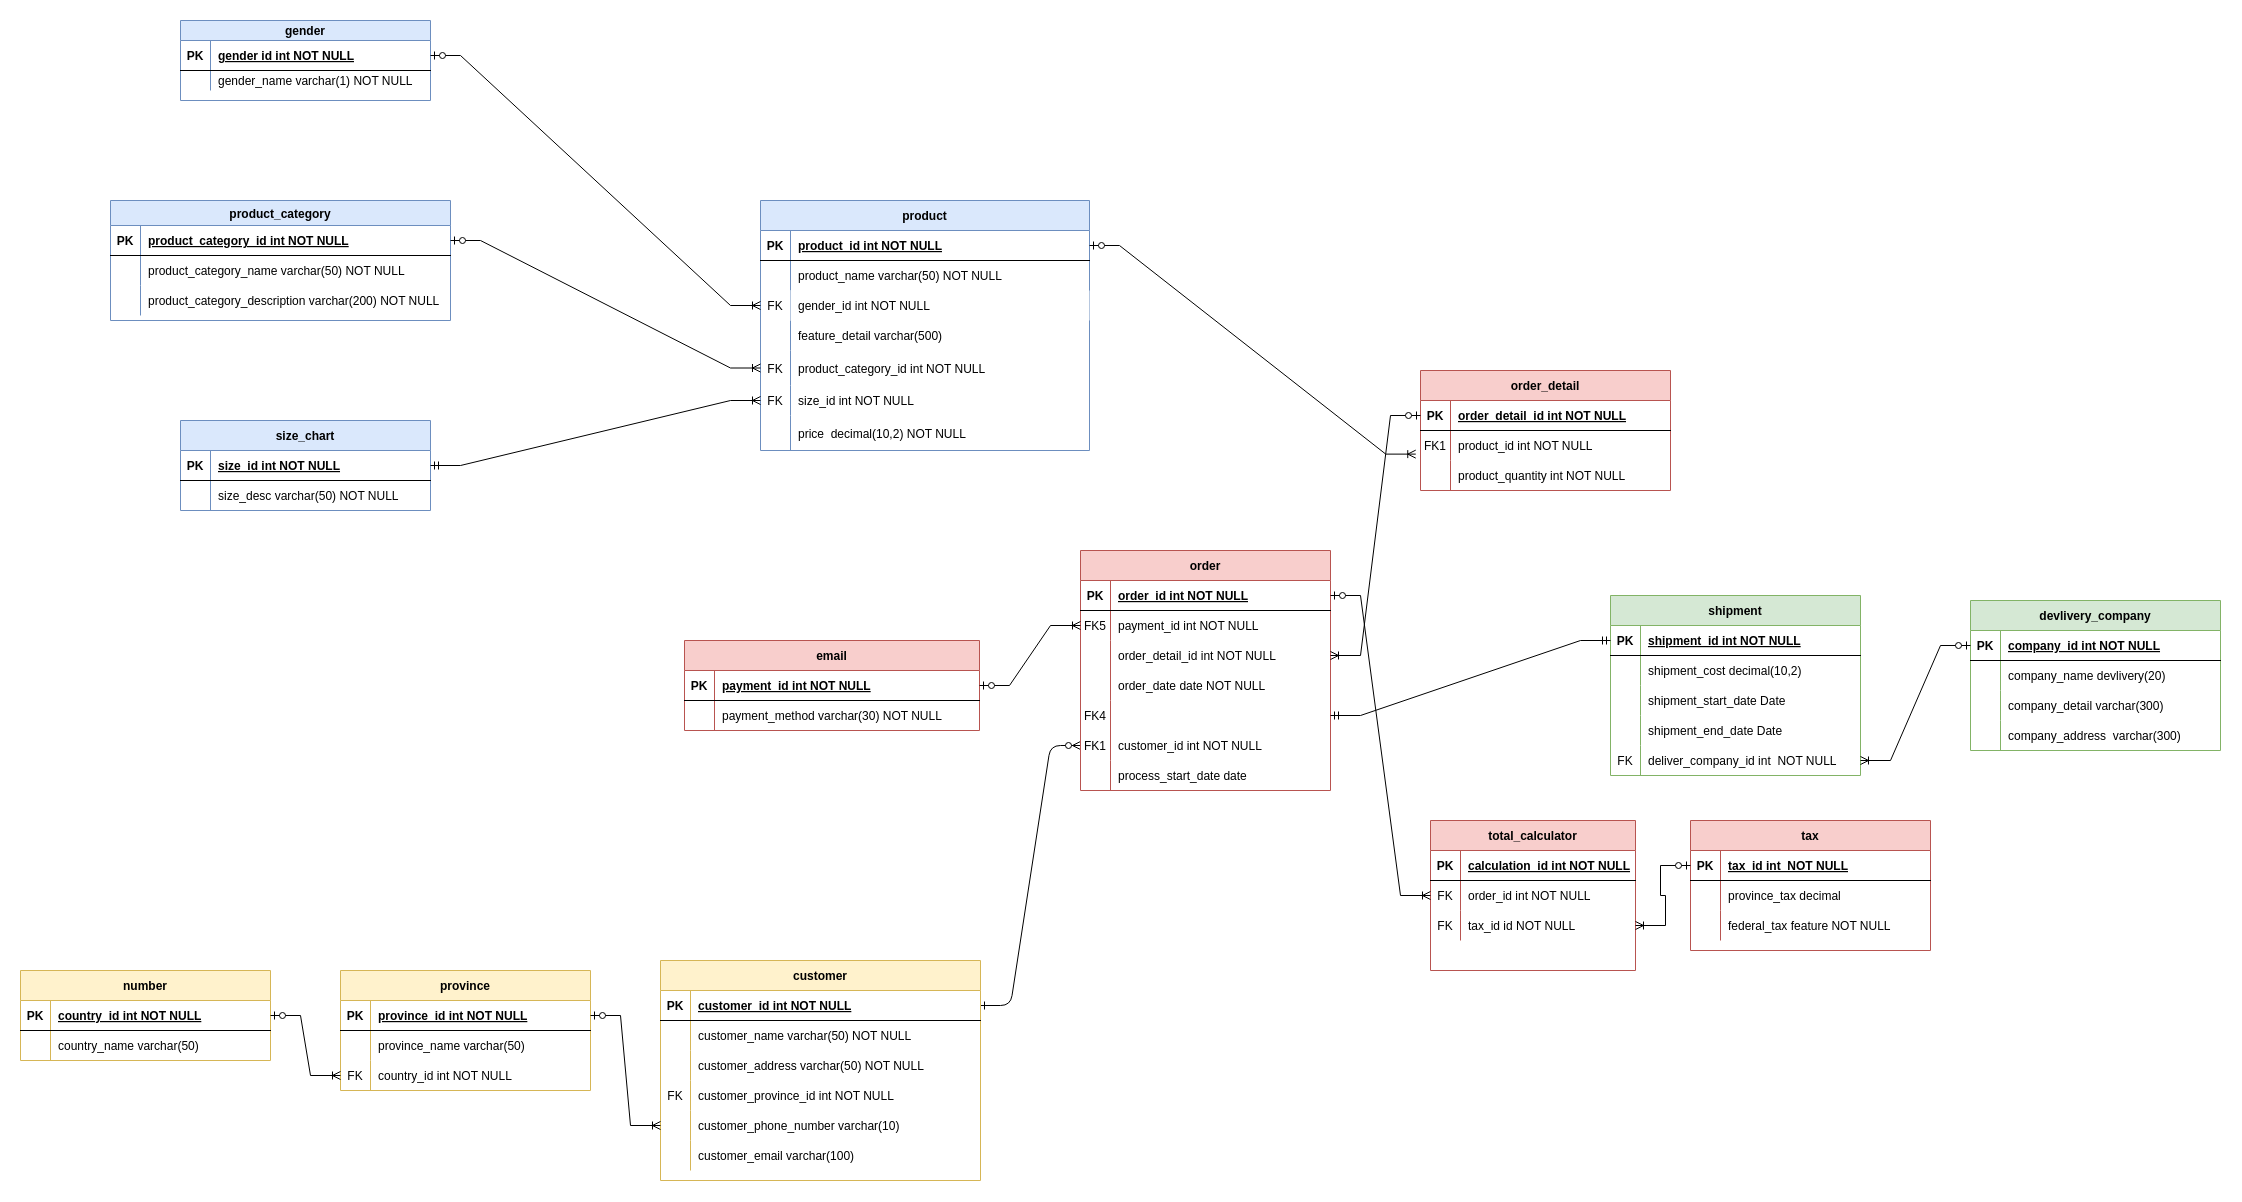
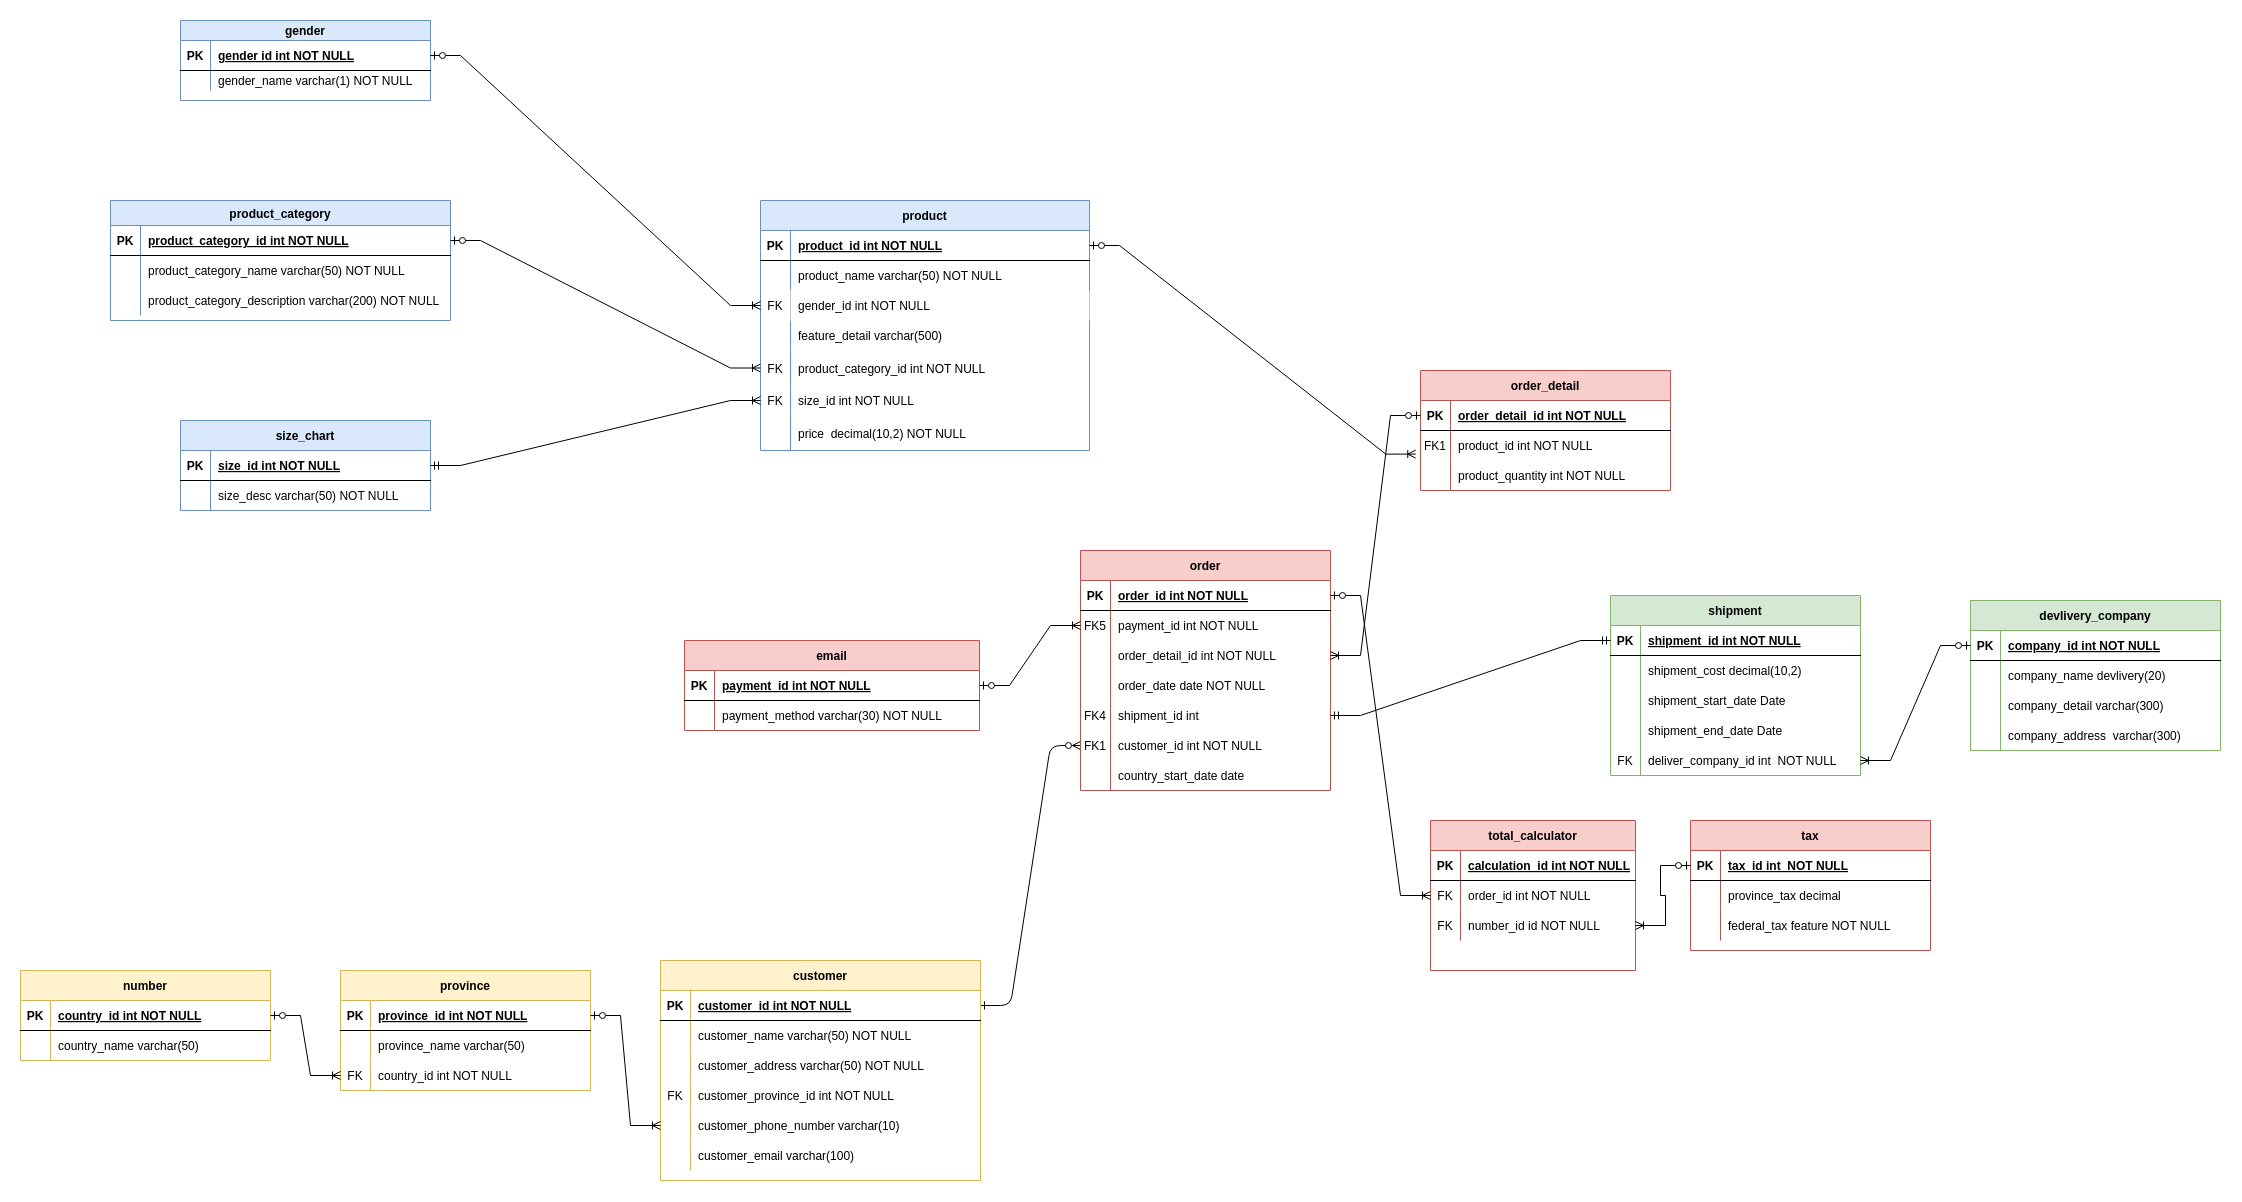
none -> (1221, 716)
(1194, 776) -> (1194, 776)
(1521, 926) -> (1531, 926)
